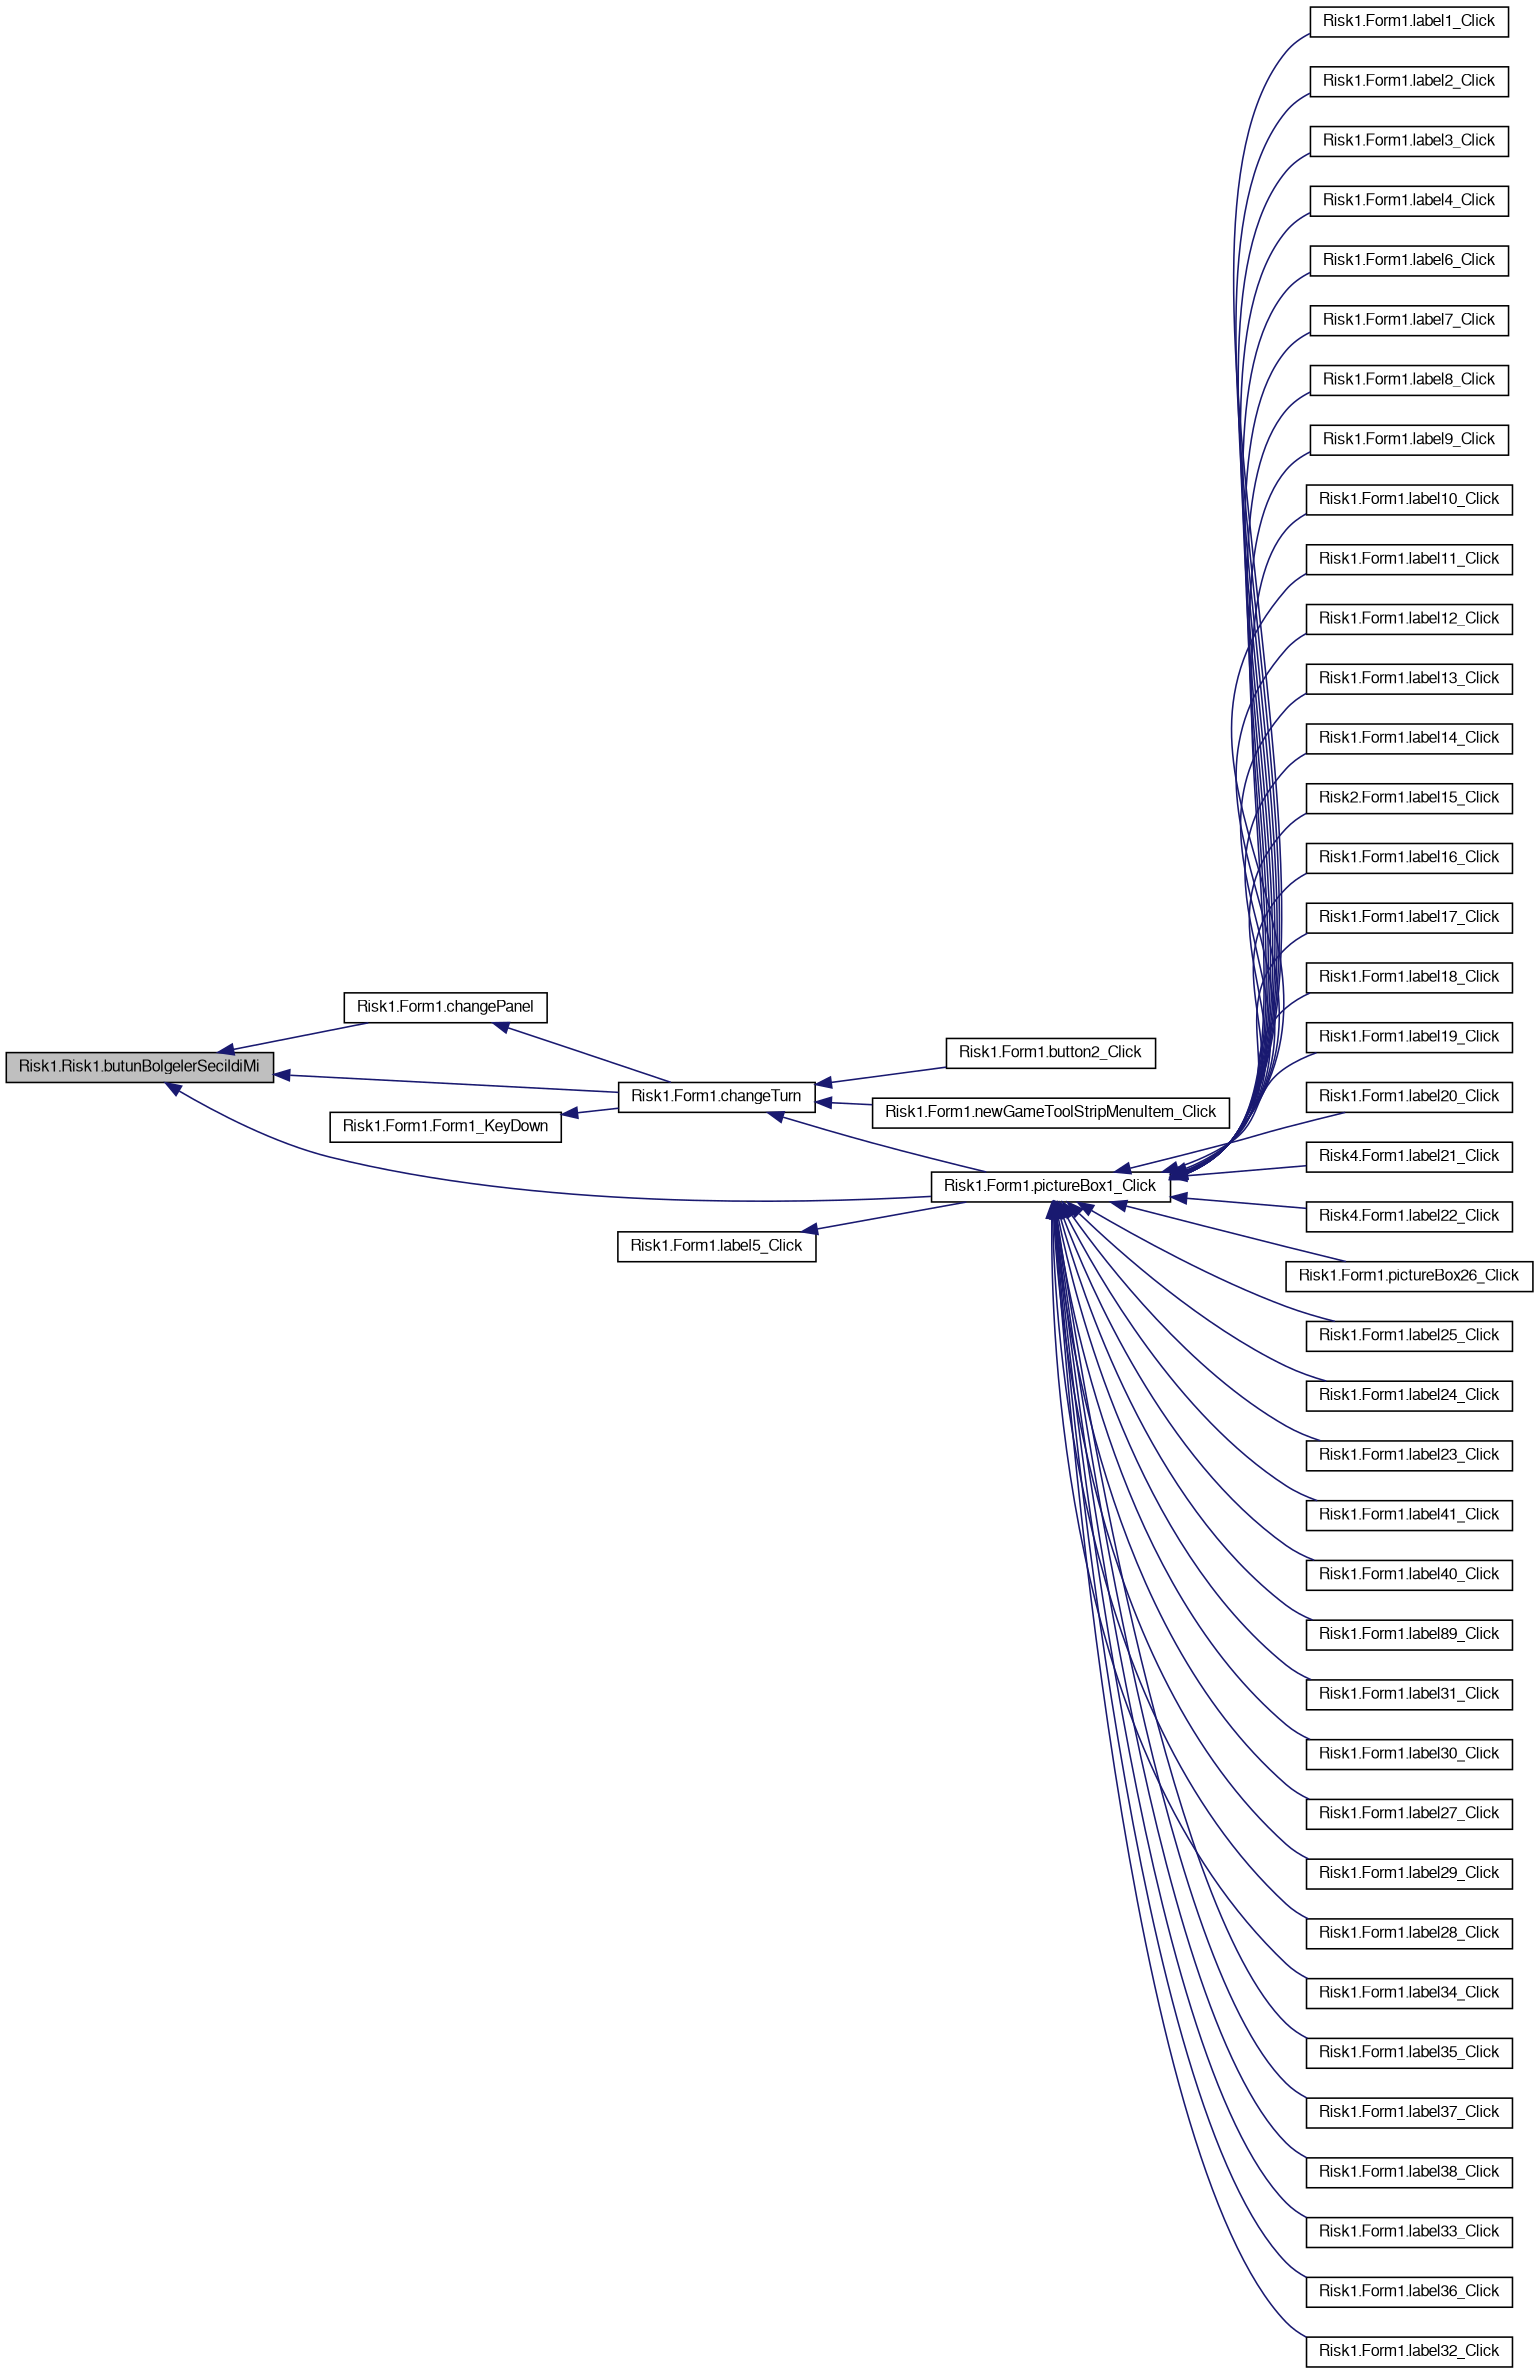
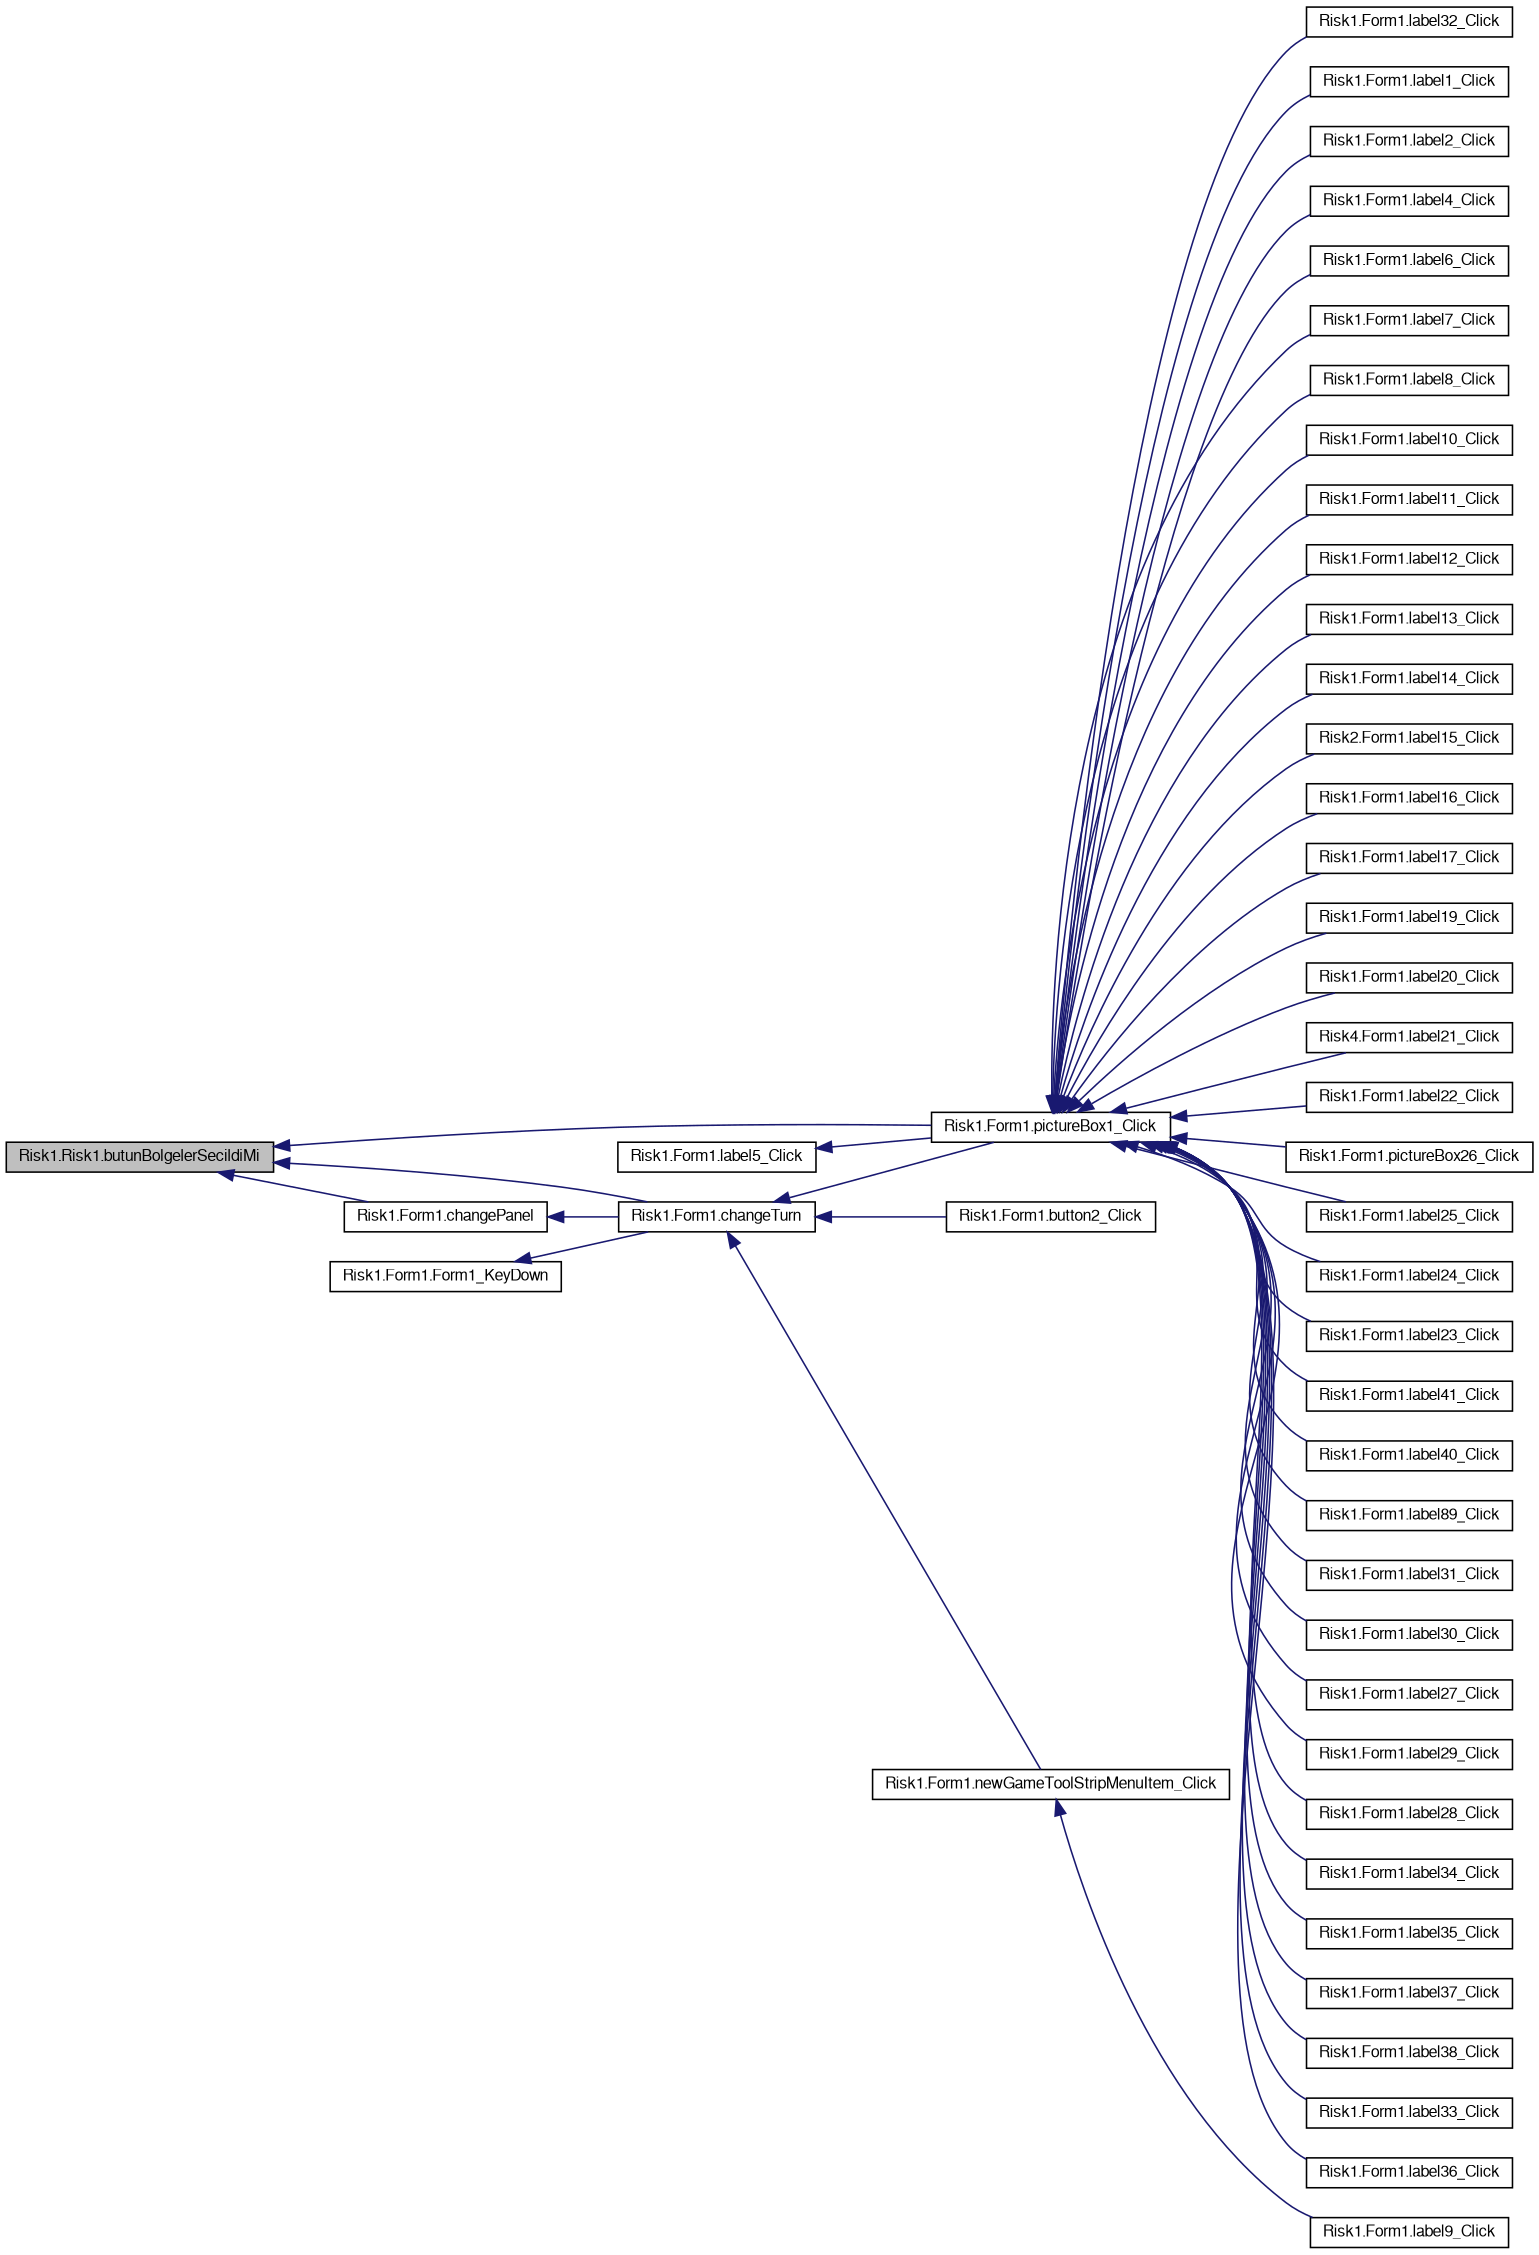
(1409, 142) -> none
(1258, 818) -> (1152, 2039)
(1409, 978) -> none
(1409, 1217) -> (1409, 1097)
